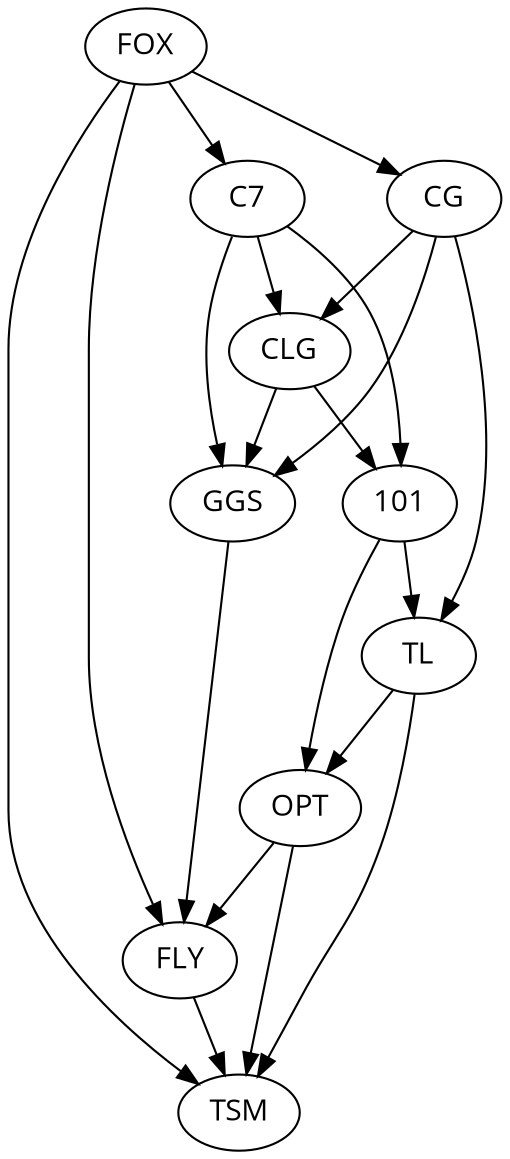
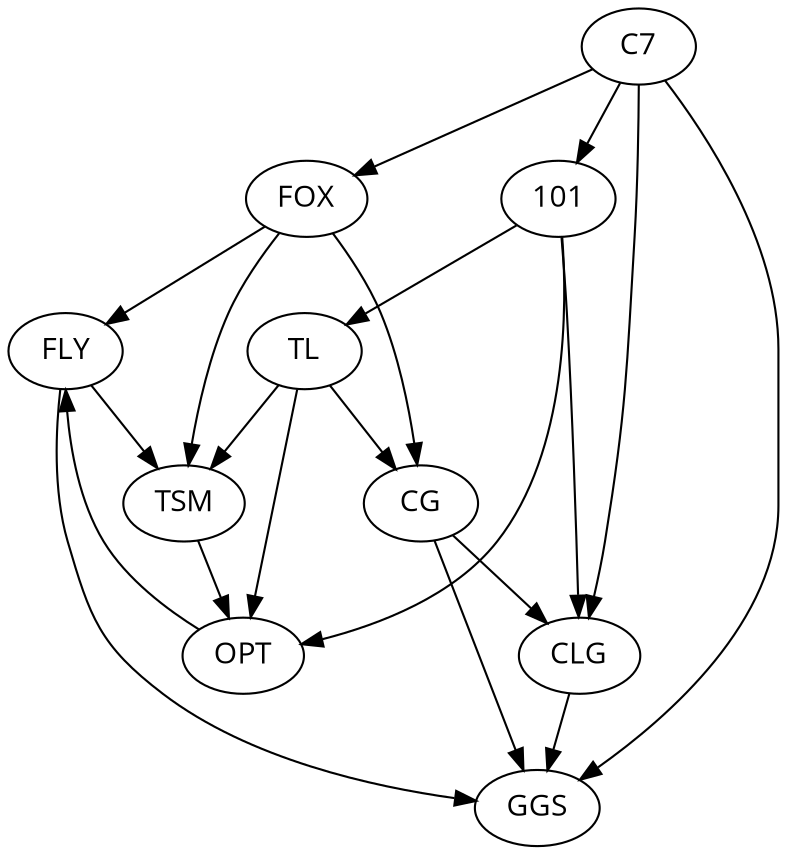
(191, 114) -> (484, 118)
(332, 411) -> (572, 416)
(486, 420) -> (356, 419)
(208, 721) -> (153, 686)
(272, 950) -> (210, 569)
